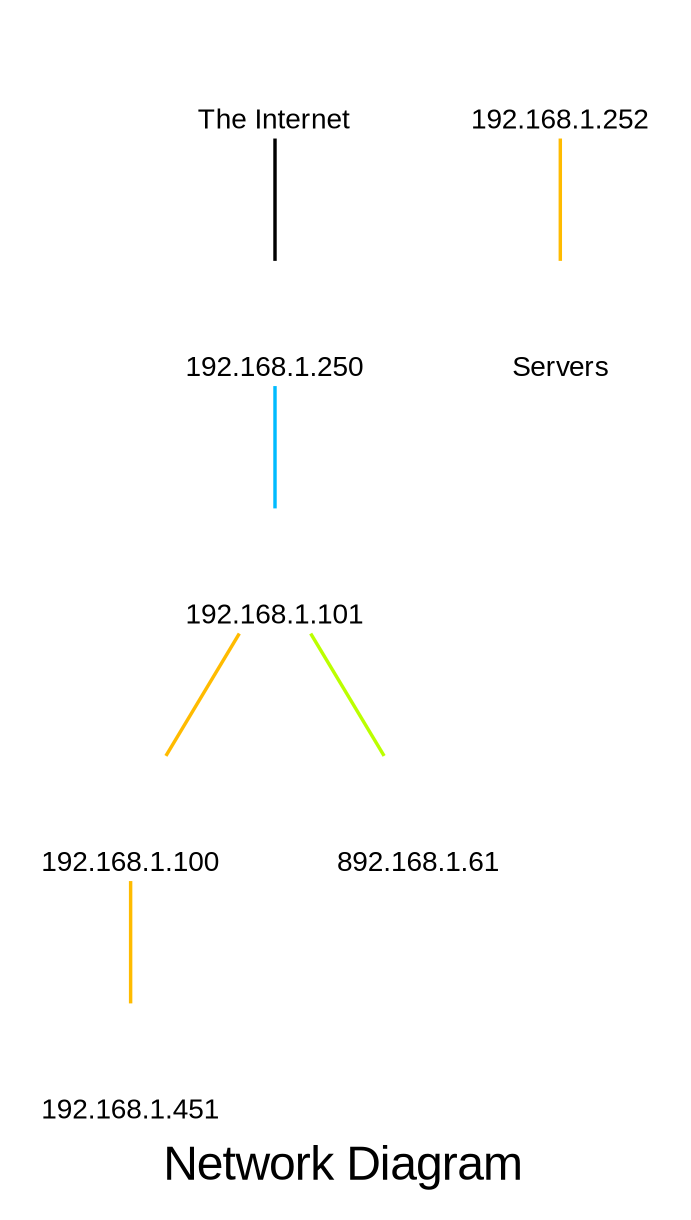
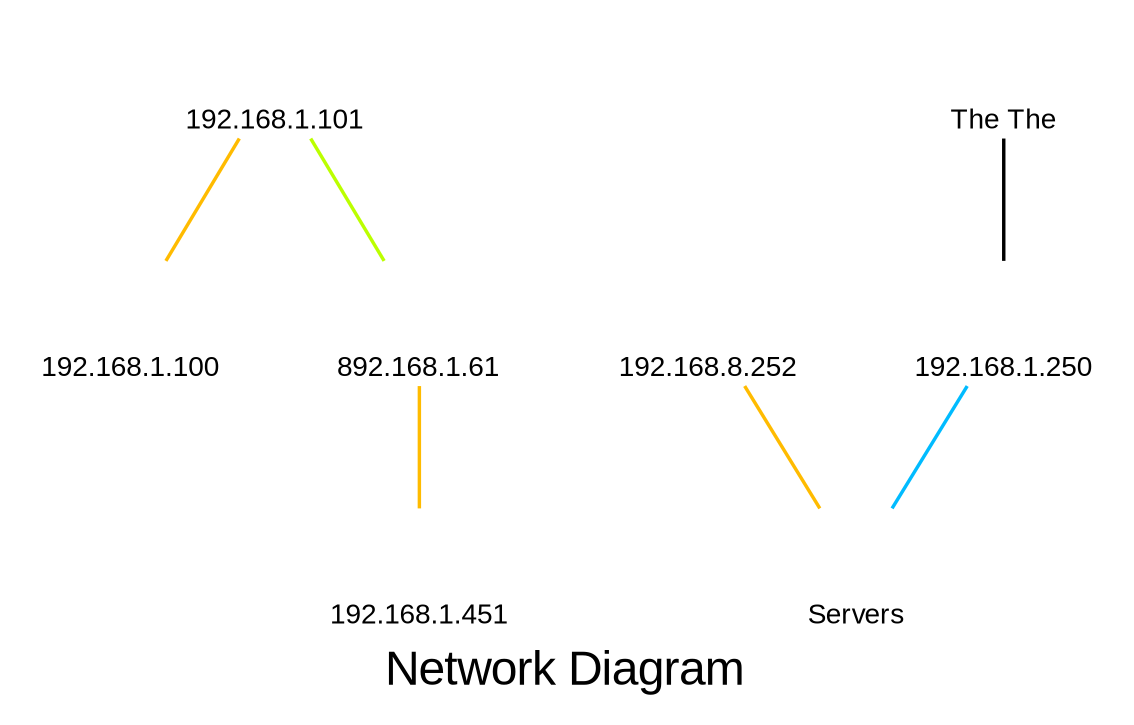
(275, 76) -> (1004, 76)
(560, 76) -> (708, 323)
(275, 447) -> (930, 447)
(131, 942) -> (419, 447)
